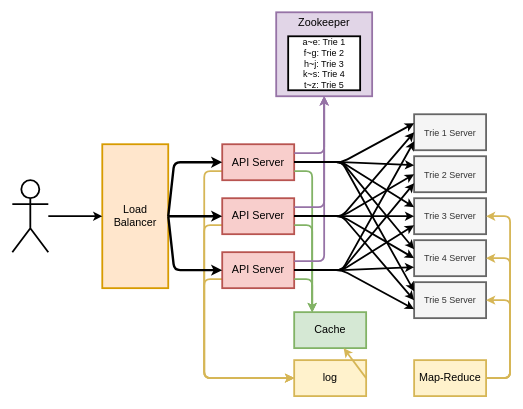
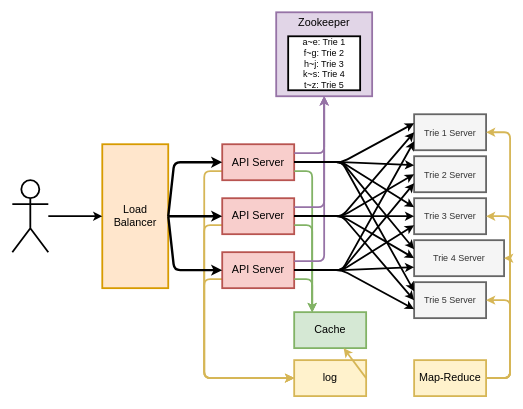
none -> (510, 167)
(450, 258) -> (459, 258)
